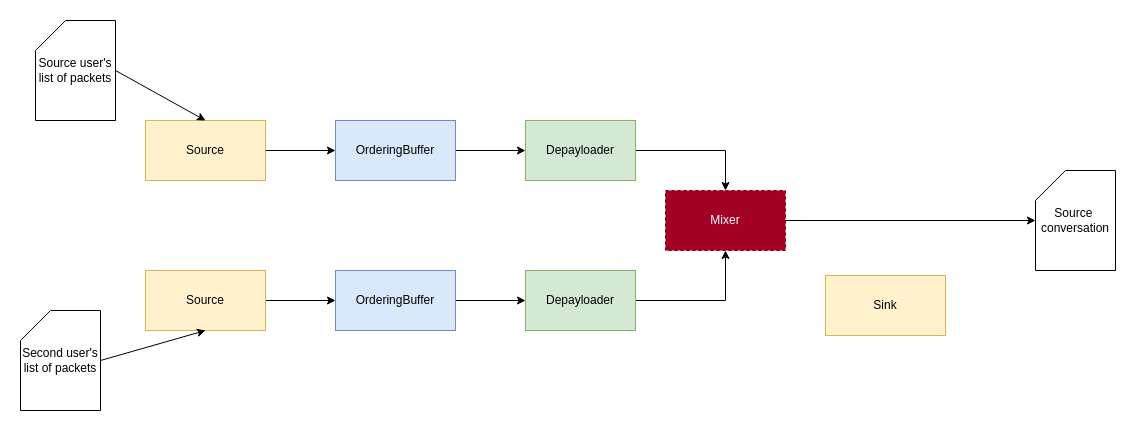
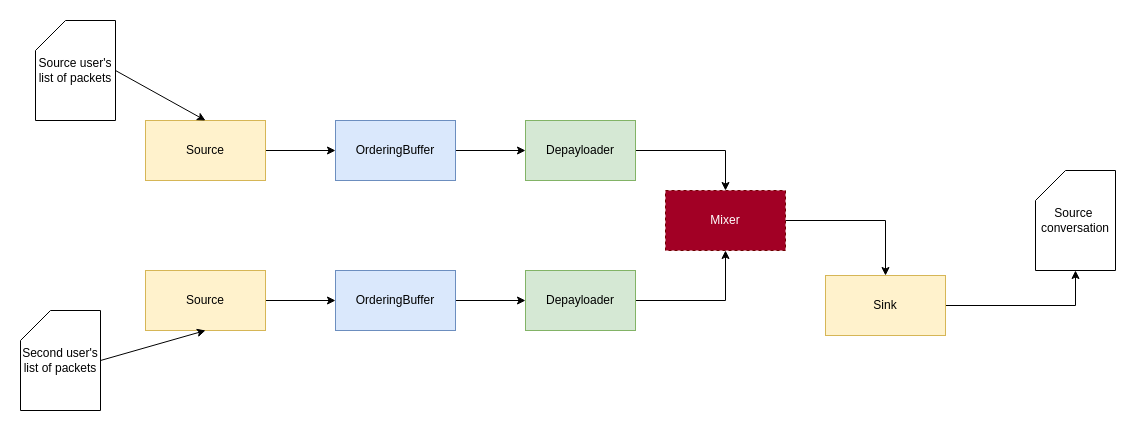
(956, 221) -> (886, 244)
none -> (1025, 306)
